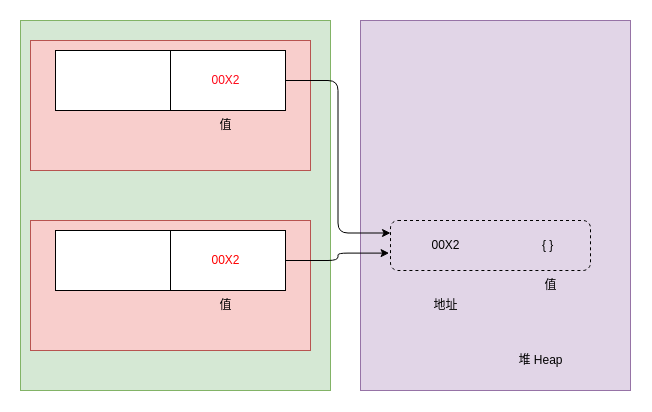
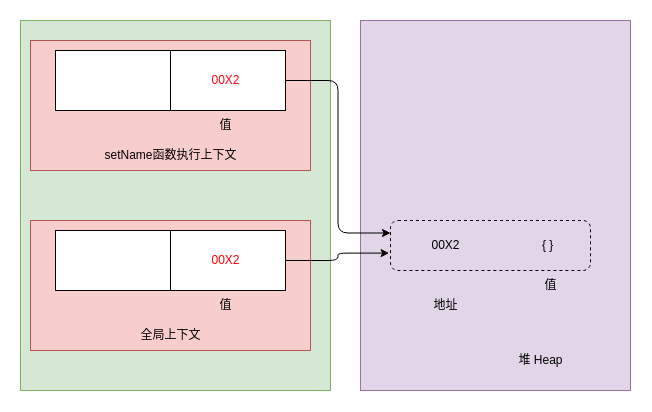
none -> (171, 156)
none -> (171, 336)
